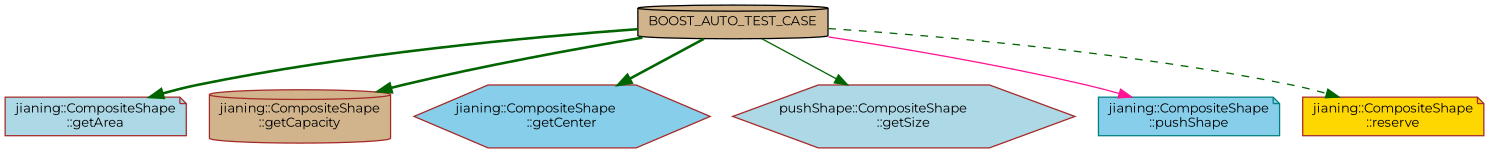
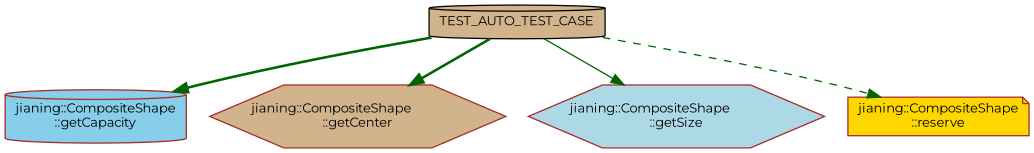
(733, 22) -> (517, 22)
(96, 116) -> none
(300, 116) -> (96, 116)
(562, 116) -> (358, 116)
(904, 116) -> (676, 116)
(1189, 116) -> none
